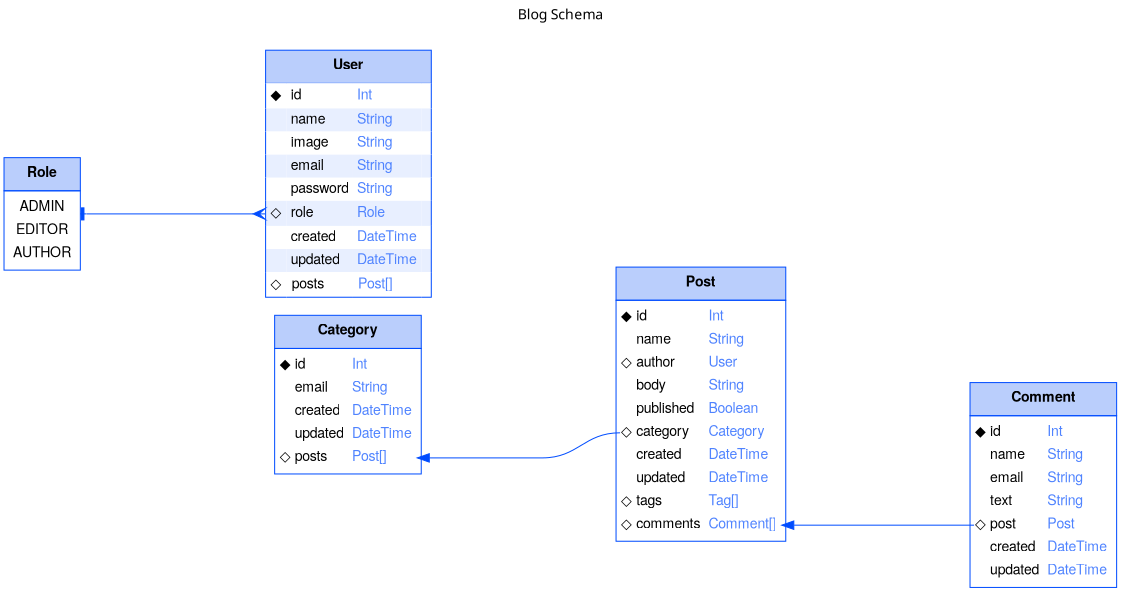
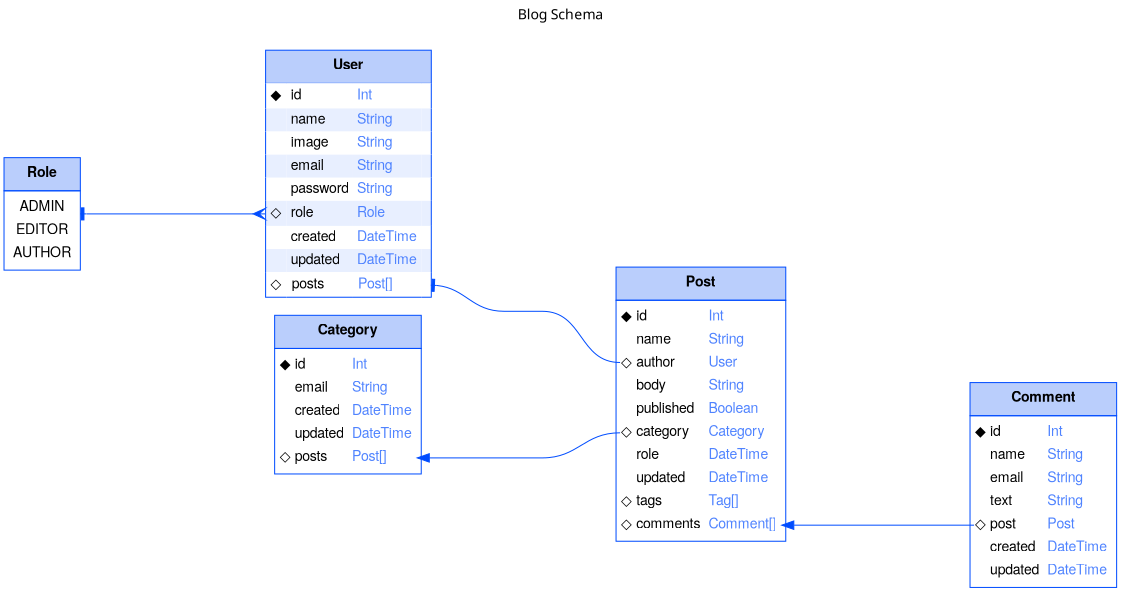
none -> (535, 311)
(659, 455) -> (648, 455)
